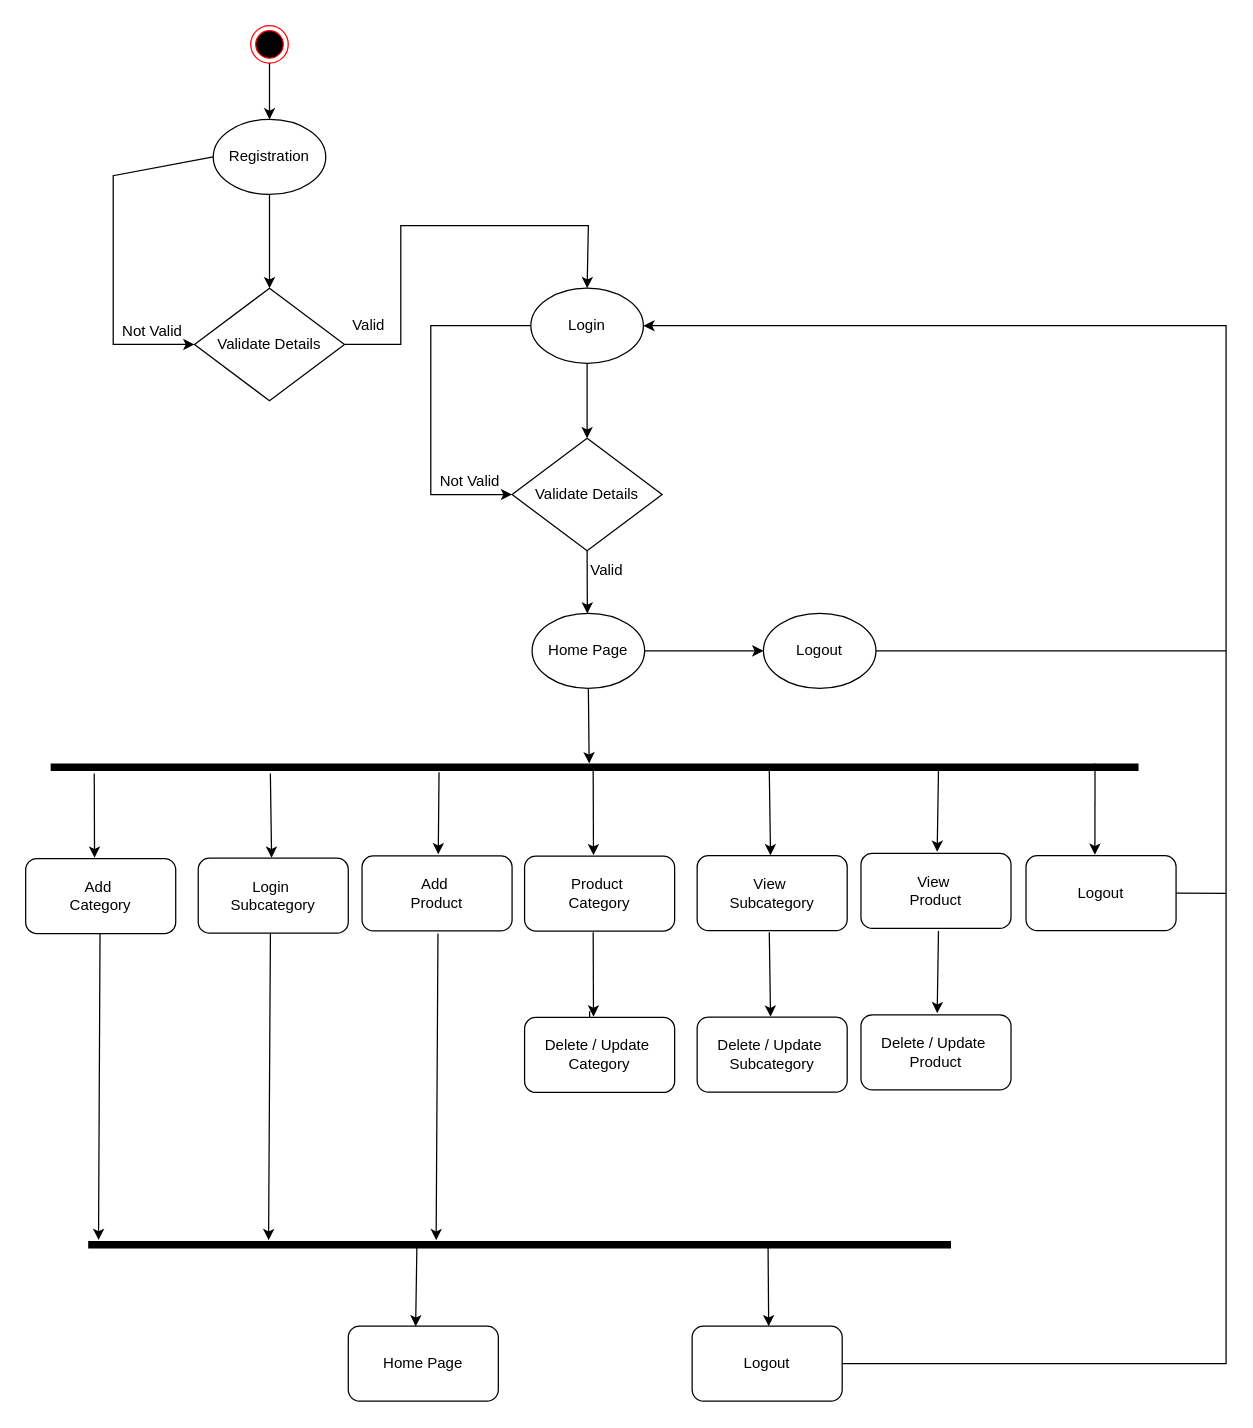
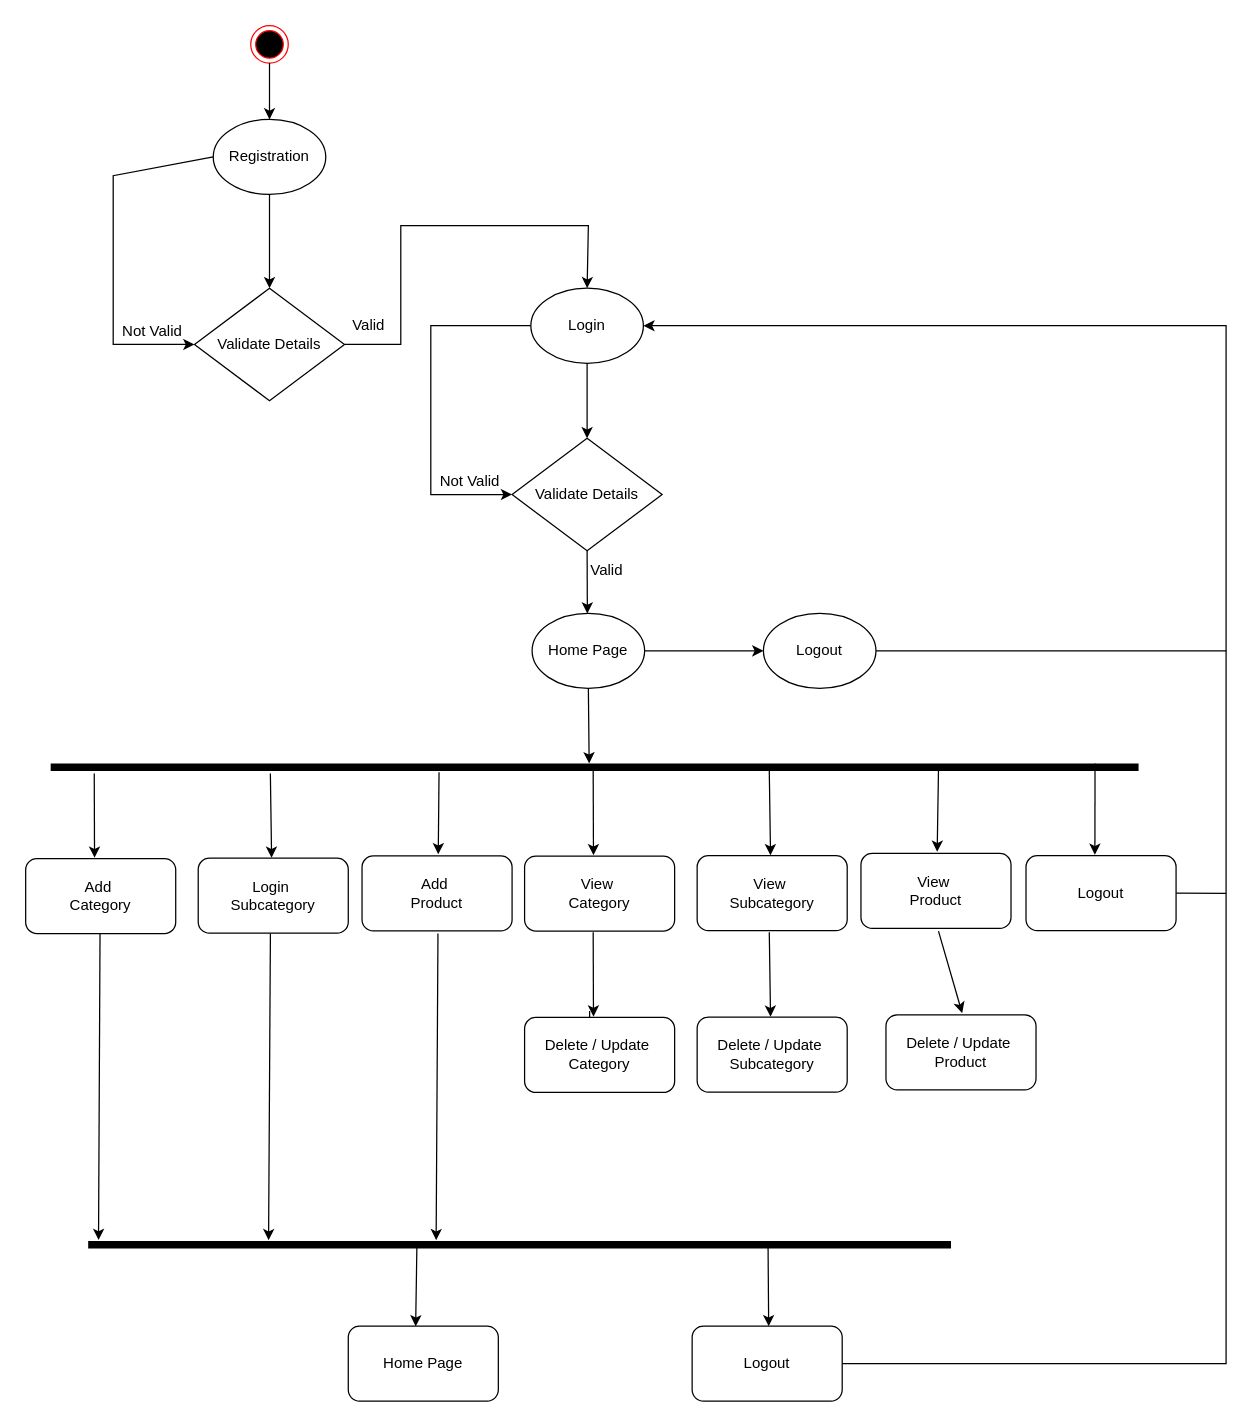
(599, 893) -> (599, 893)
(936, 1052) -> (961, 1052)
